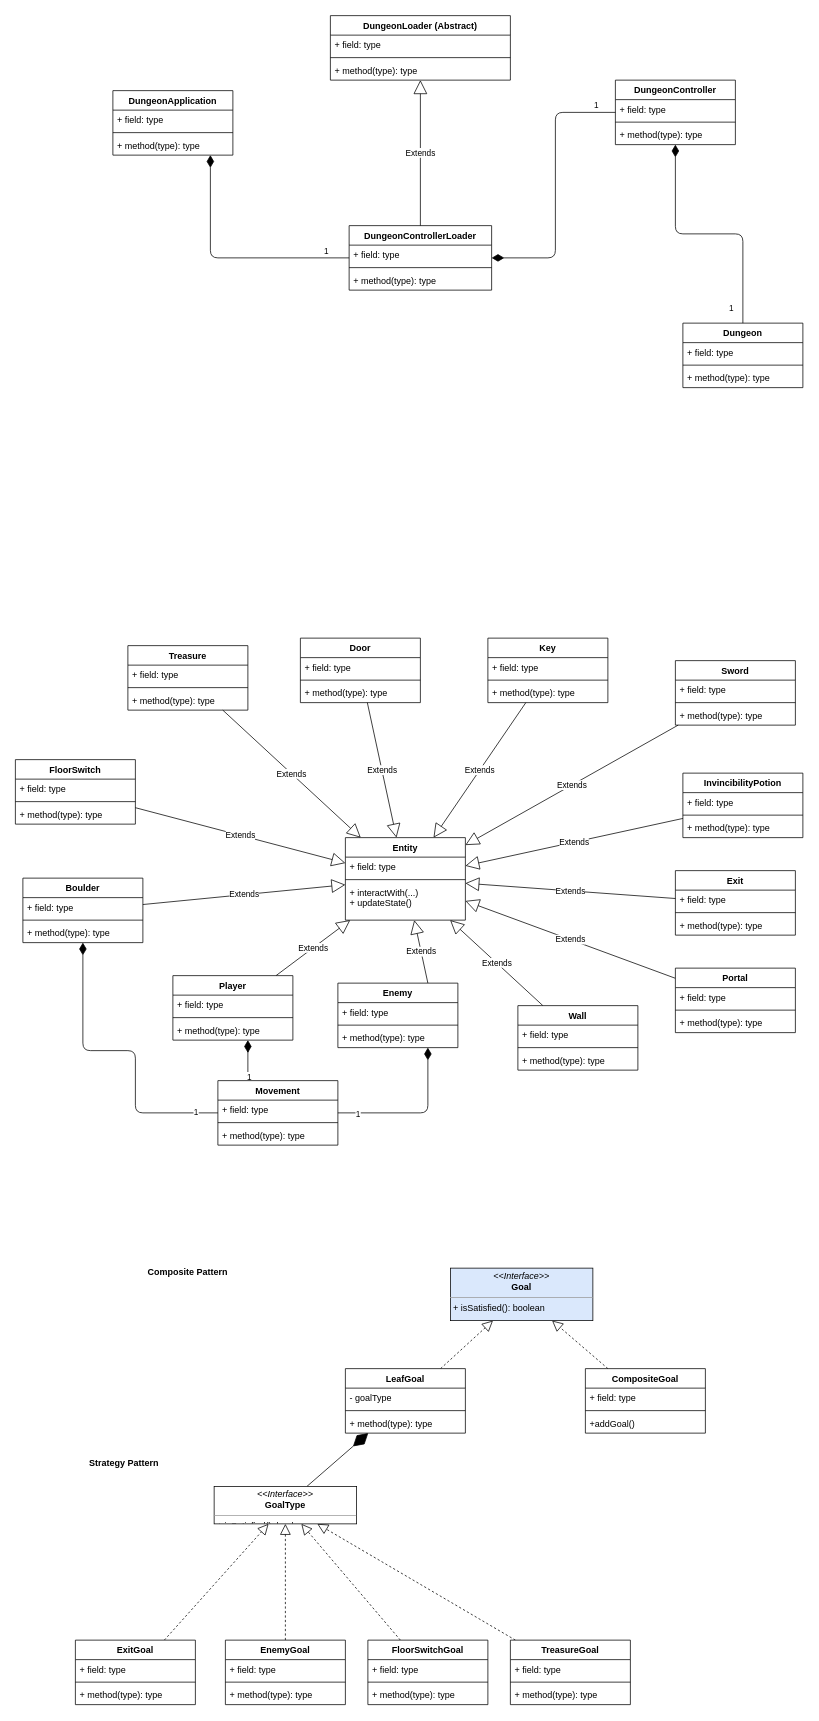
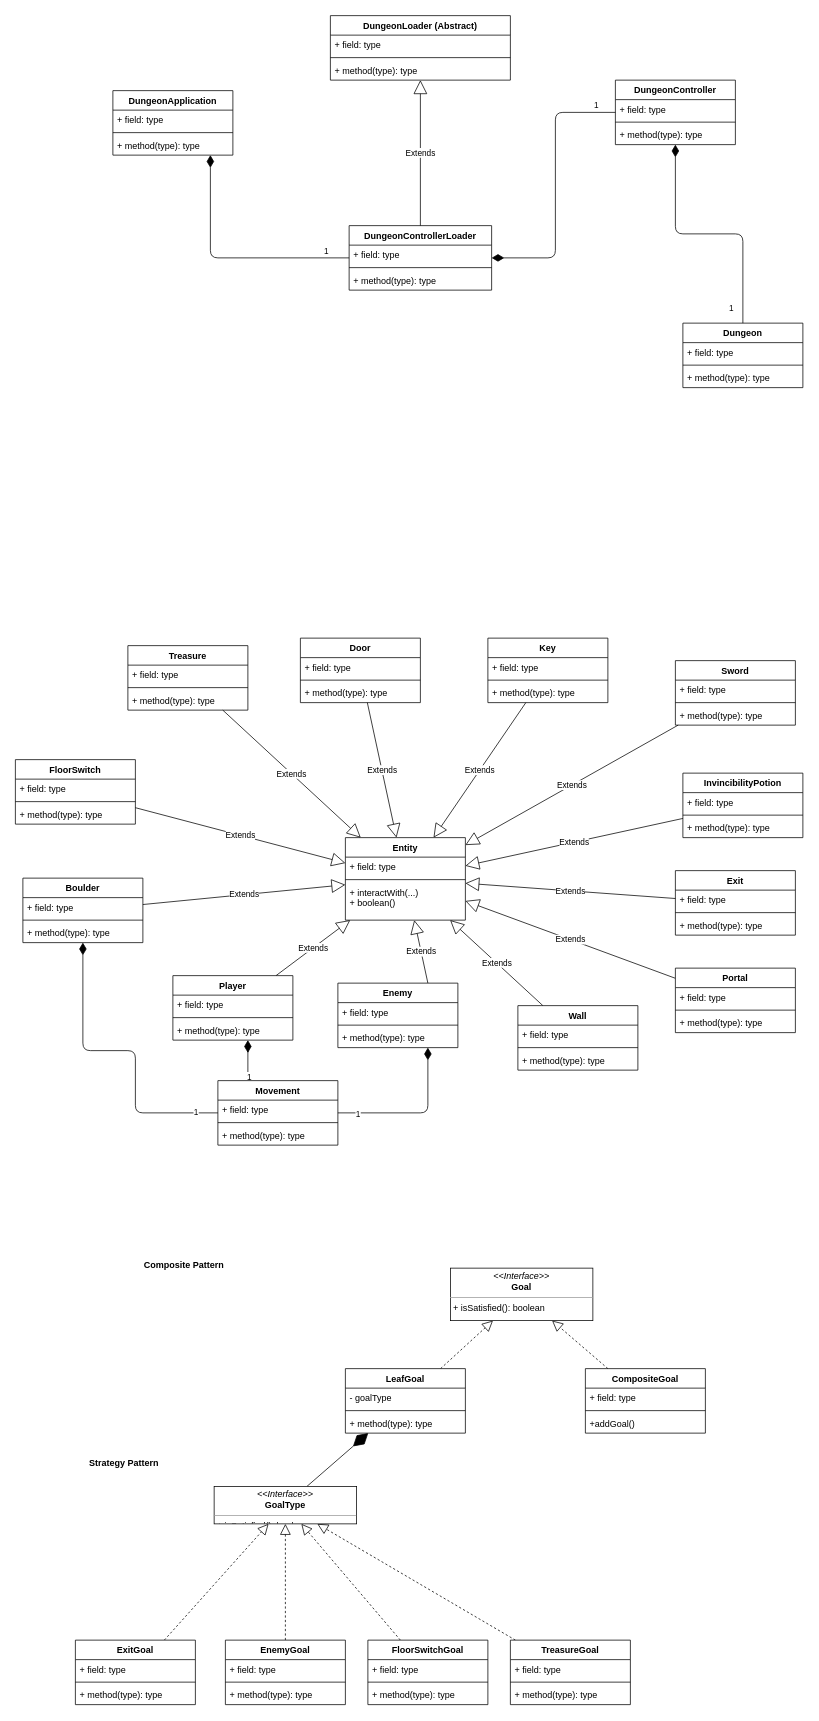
(390, 893) -> (390, 893)
(188, 1272) -> (184, 1264)
(522, 1294) -> (522, 1294)
